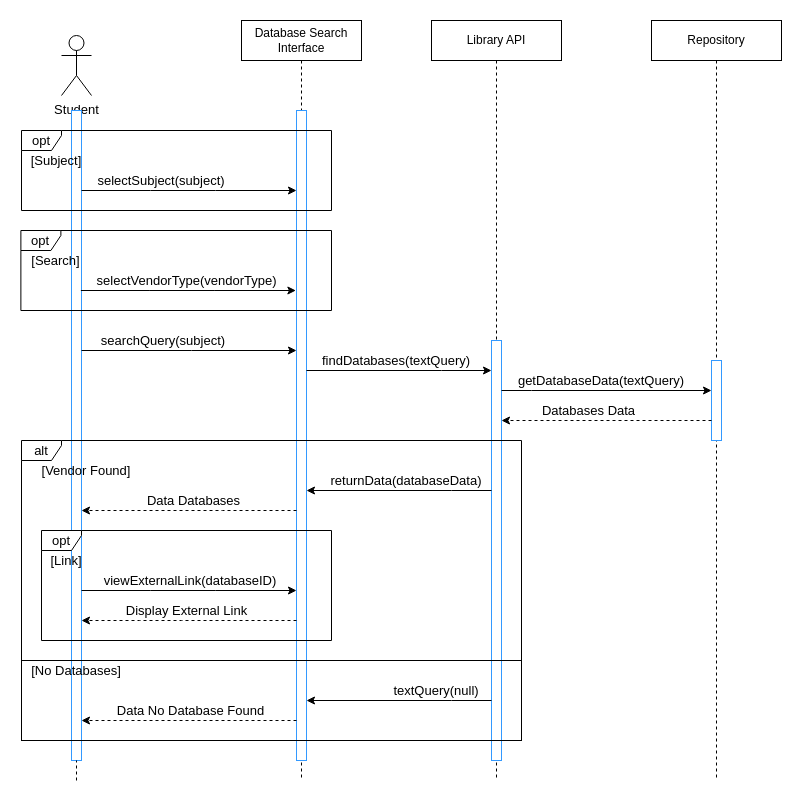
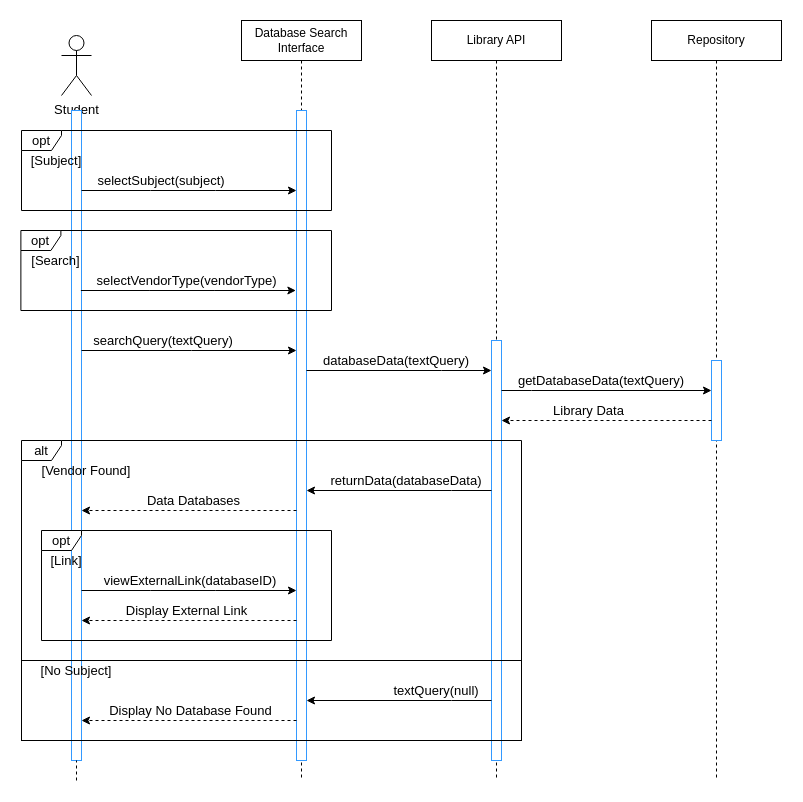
(164, 341) -> (164, 341)
(397, 361) -> (397, 361)
(589, 411) -> (589, 411)
(77, 671) -> (77, 671)
(191, 711) -> (191, 711)
